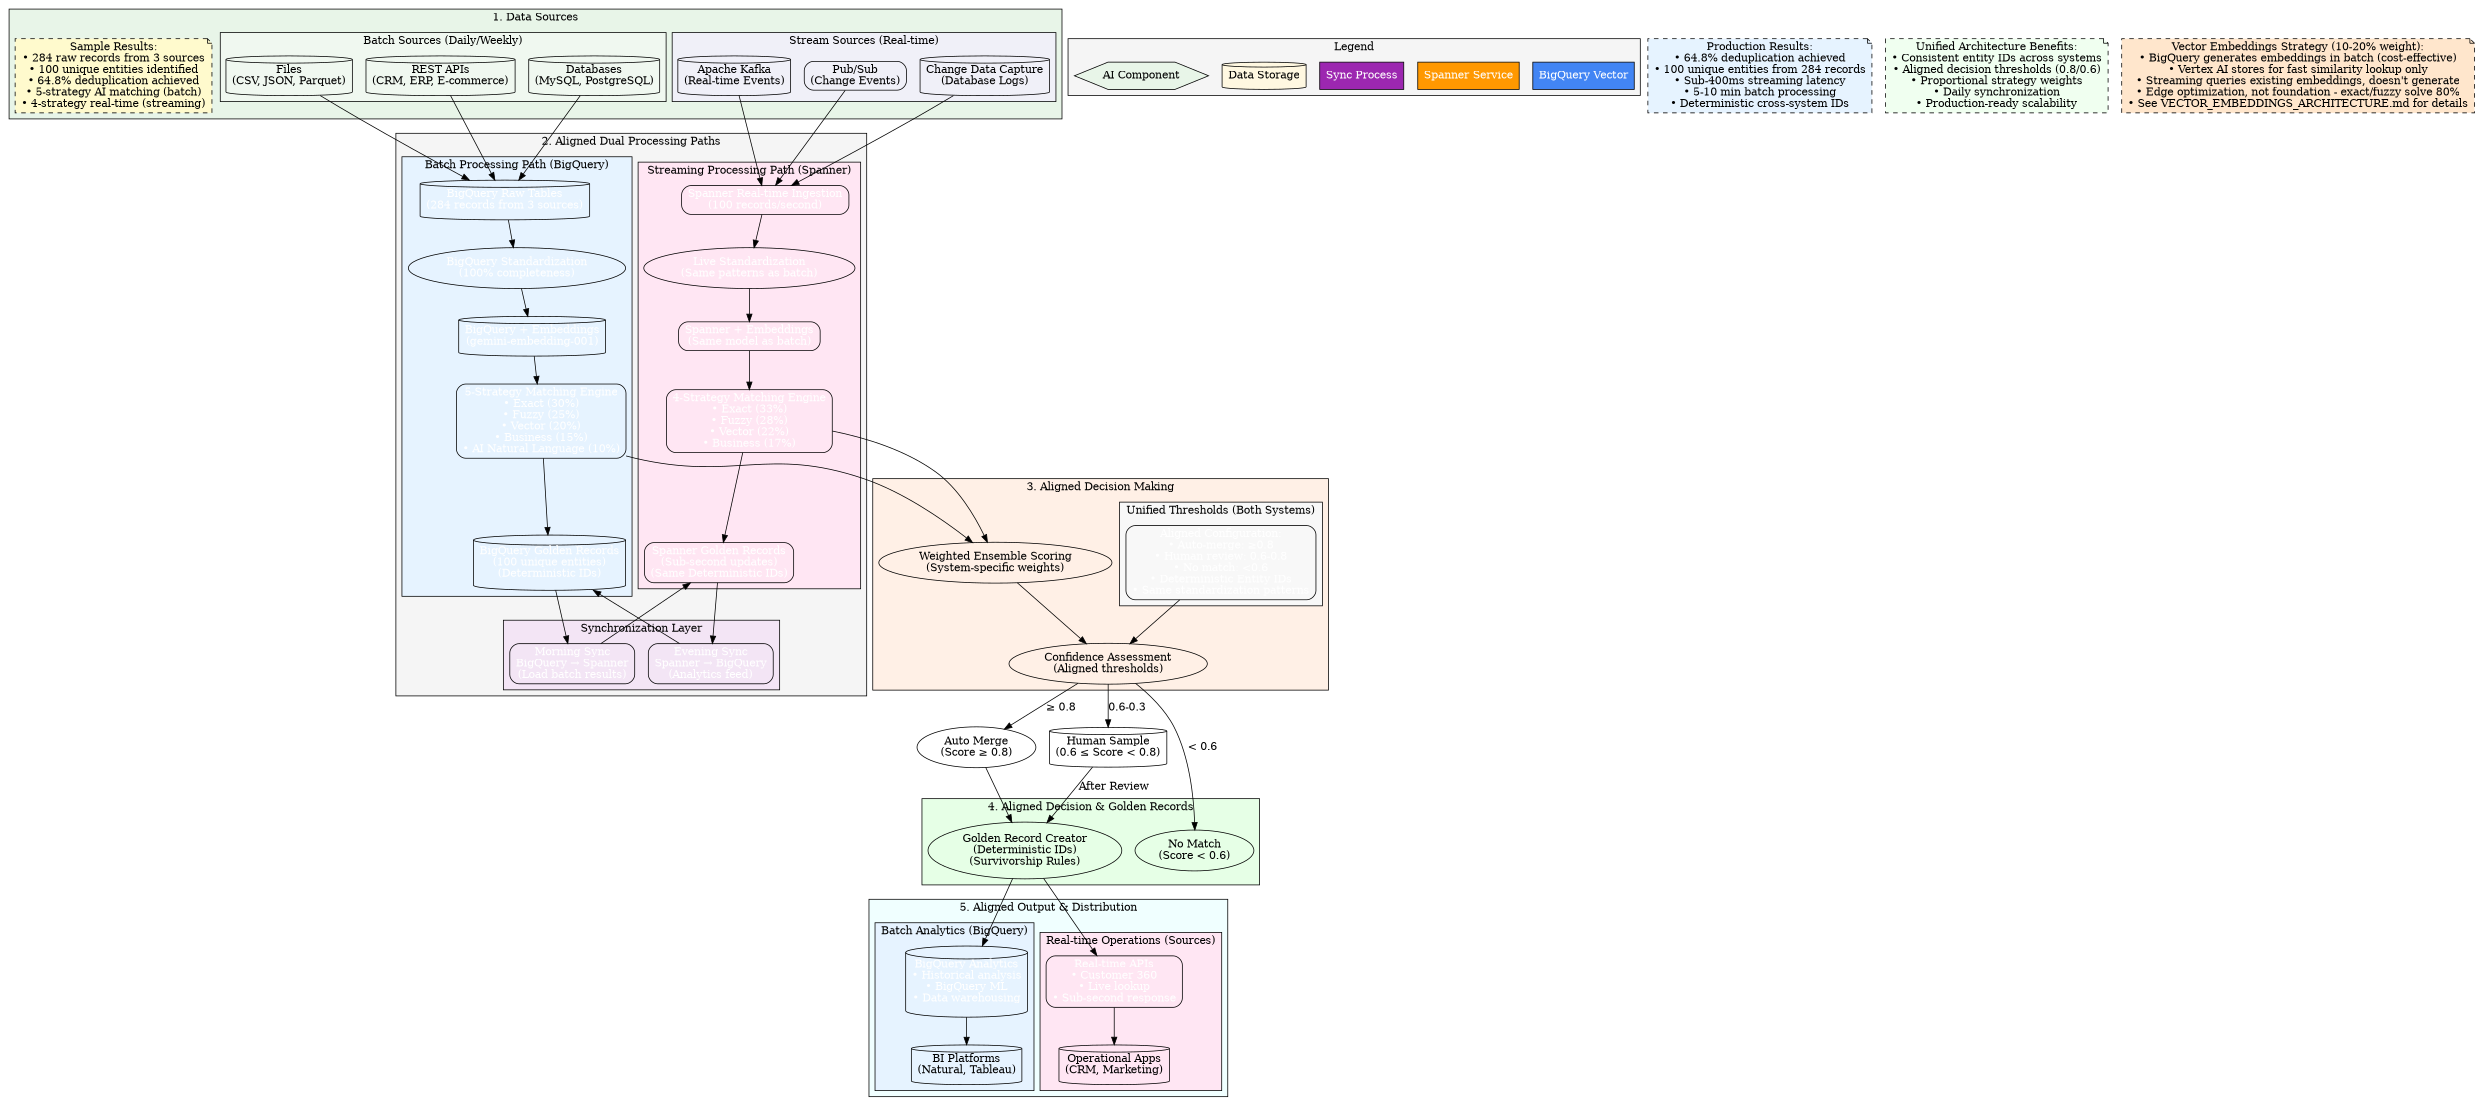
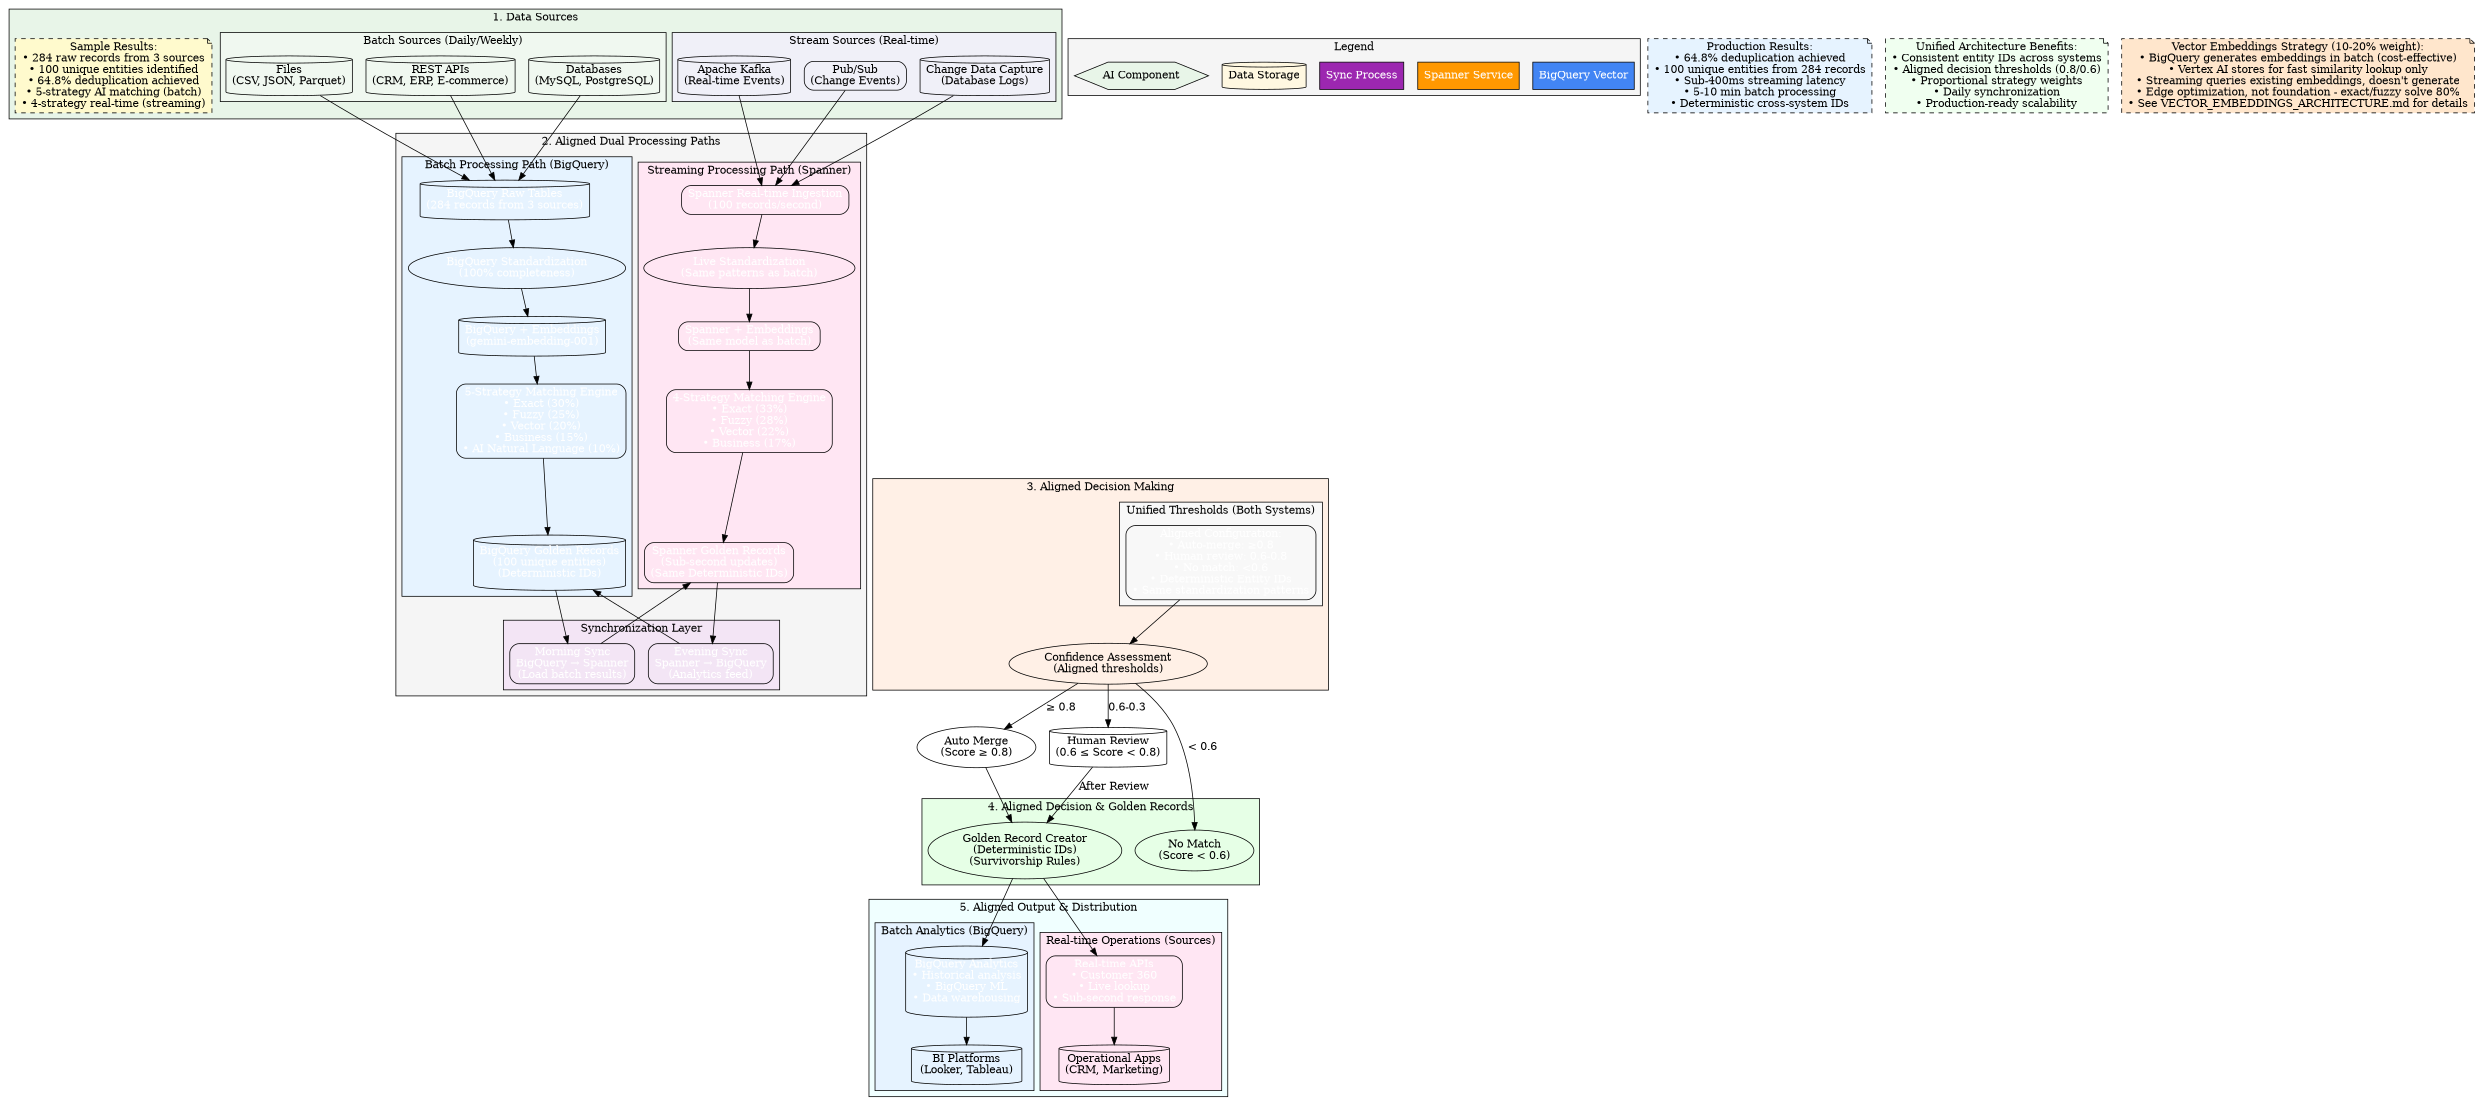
(995, 563) -> none
(1108, 747) -> (1108, 747)
(967, 1065) -> (967, 1065)
